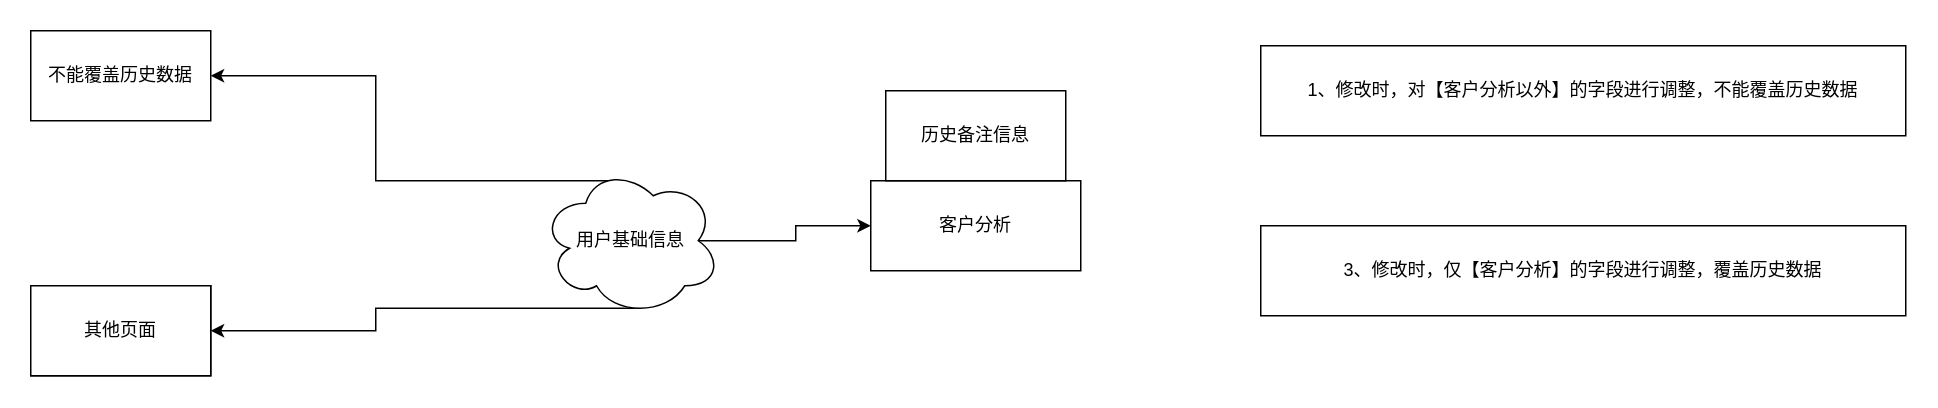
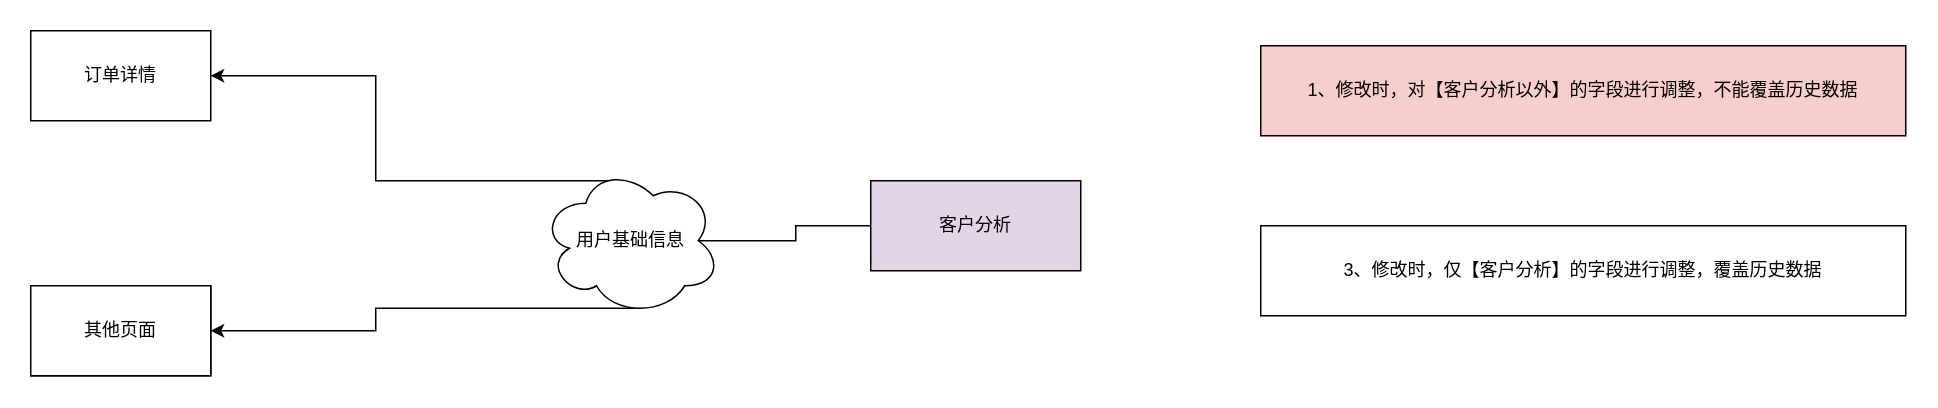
(121, 76) -> (121, 76)
(1583, 91) -> (1583, 91)
(976, 136) -> none
(859, 226) -> (863, 226)
(976, 226) -> (976, 226)
